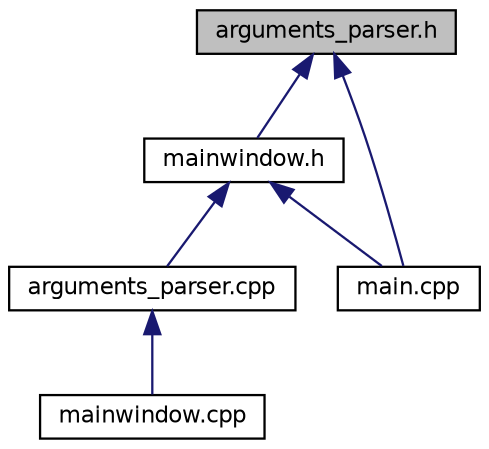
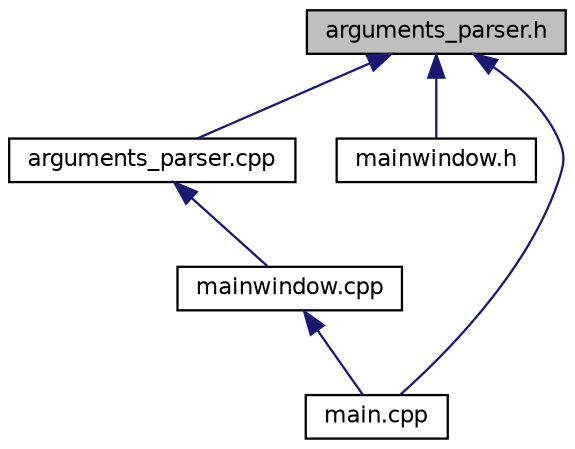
(336, 231) -> (340, 362)
(191, 234) -> (283, 101)
